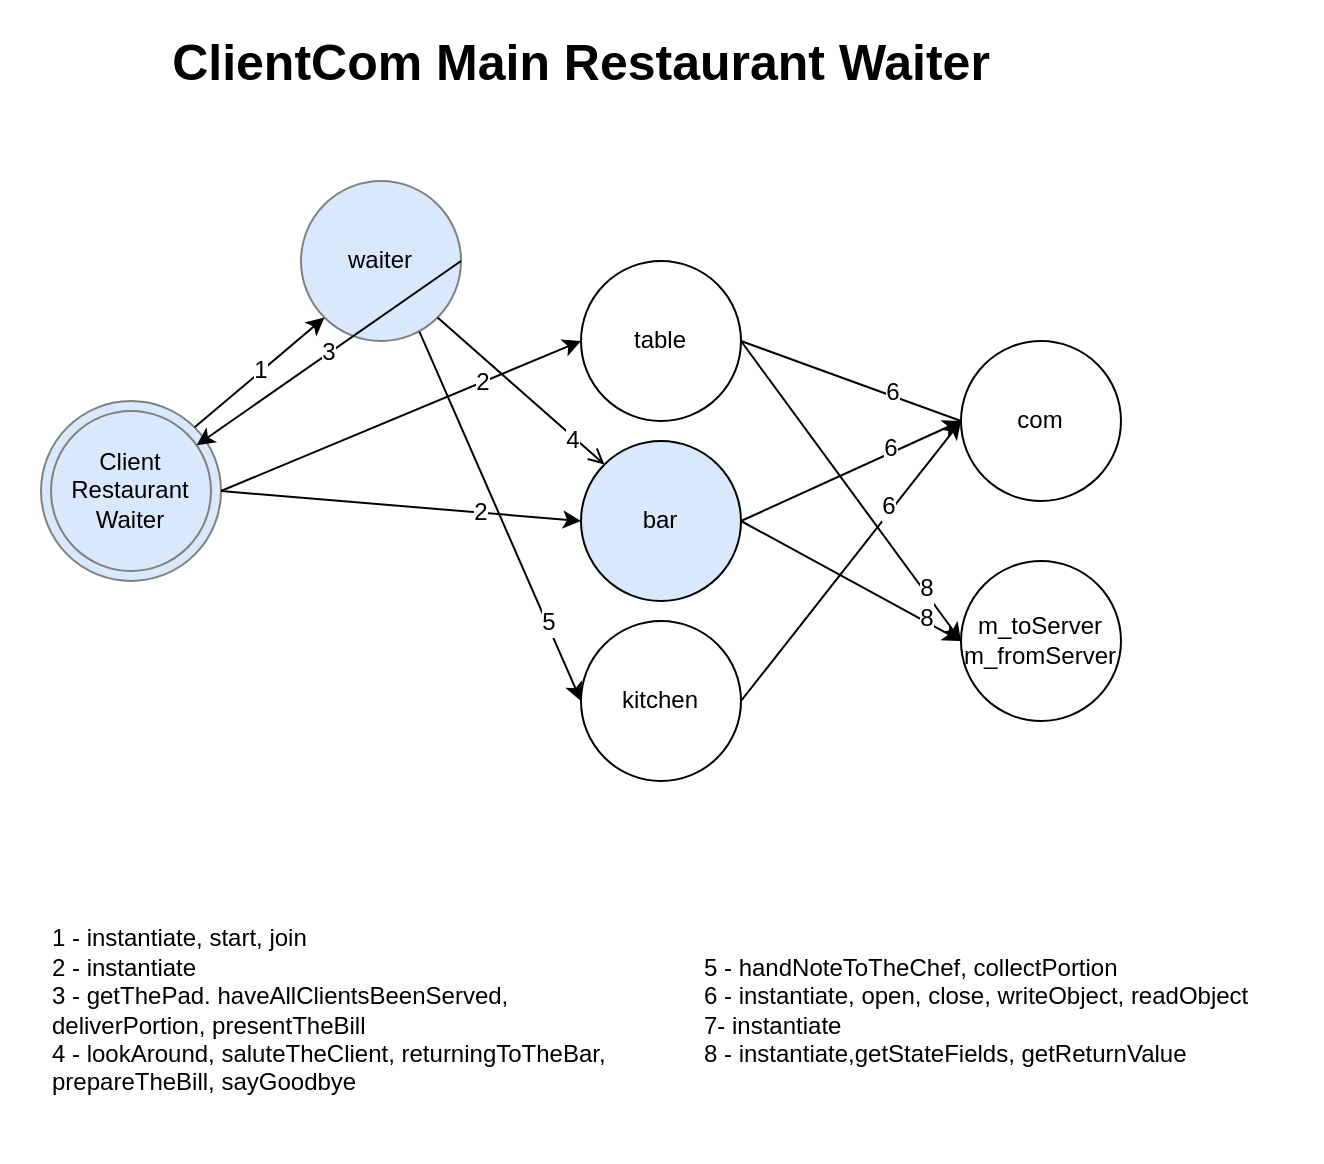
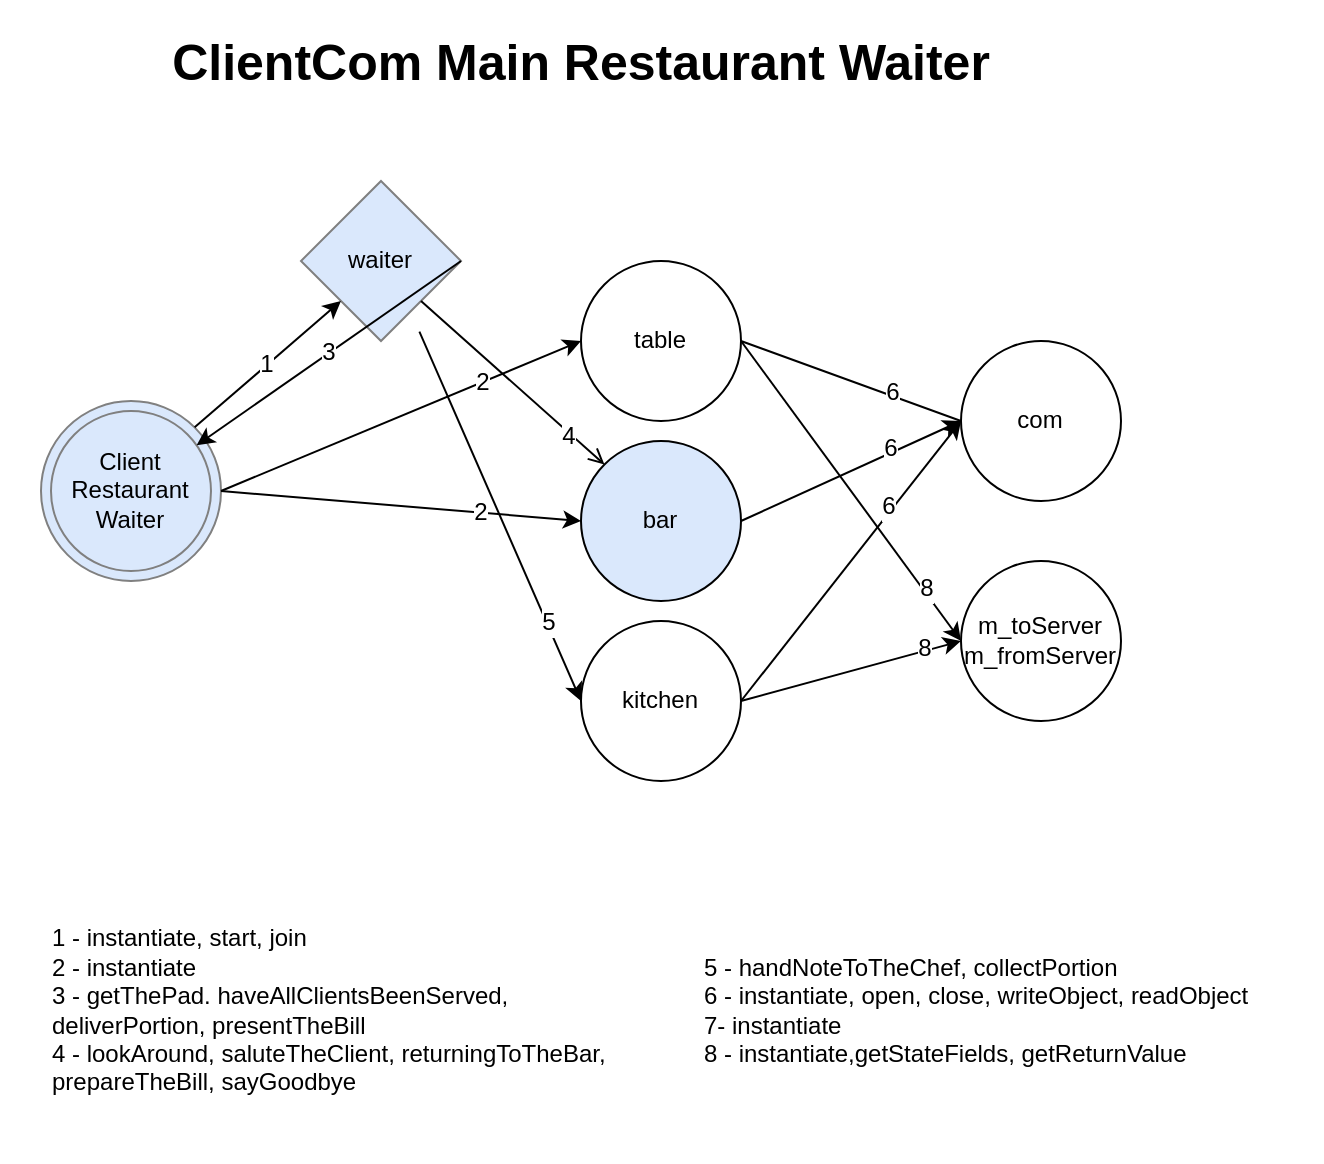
(381, 261) -> (381, 261)
(847, 579) -> none
none -> (847, 672)
